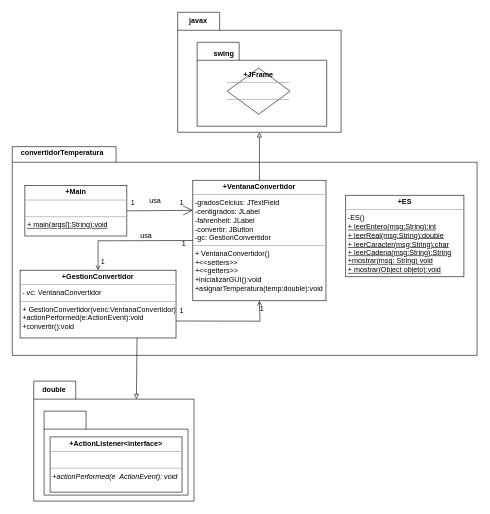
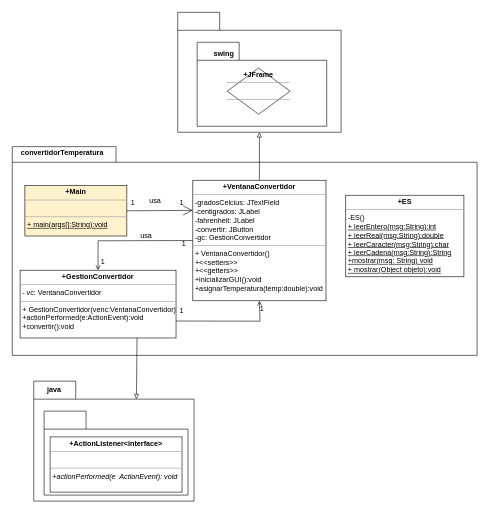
(198, 21) -> none
(76, 211) -> (76, 211)
(54, 390) -> (54, 390)
